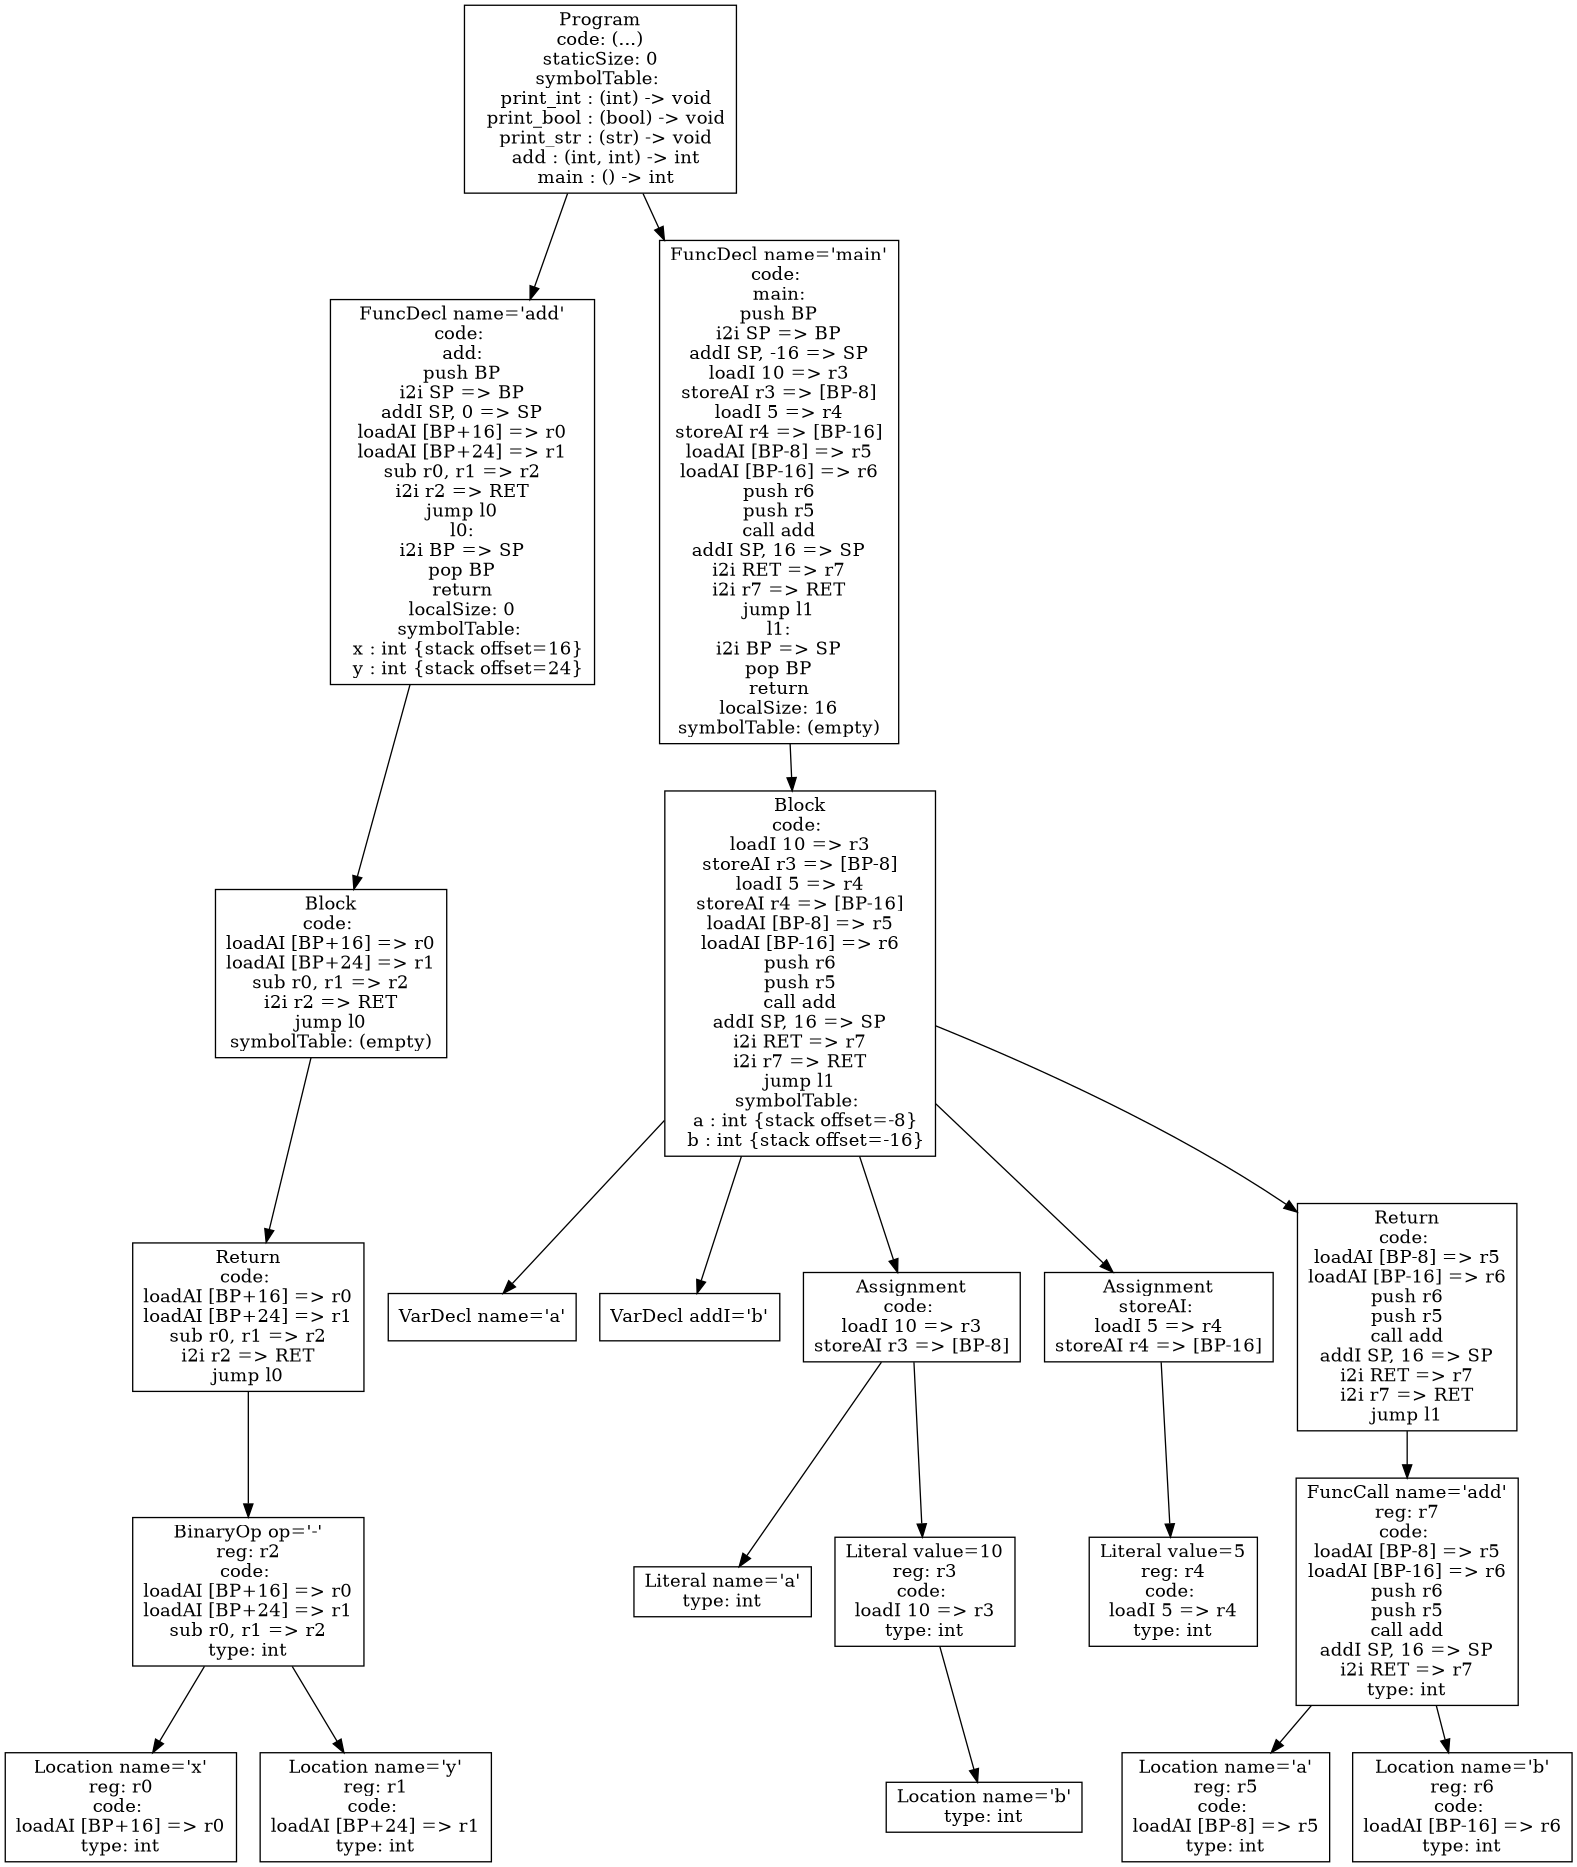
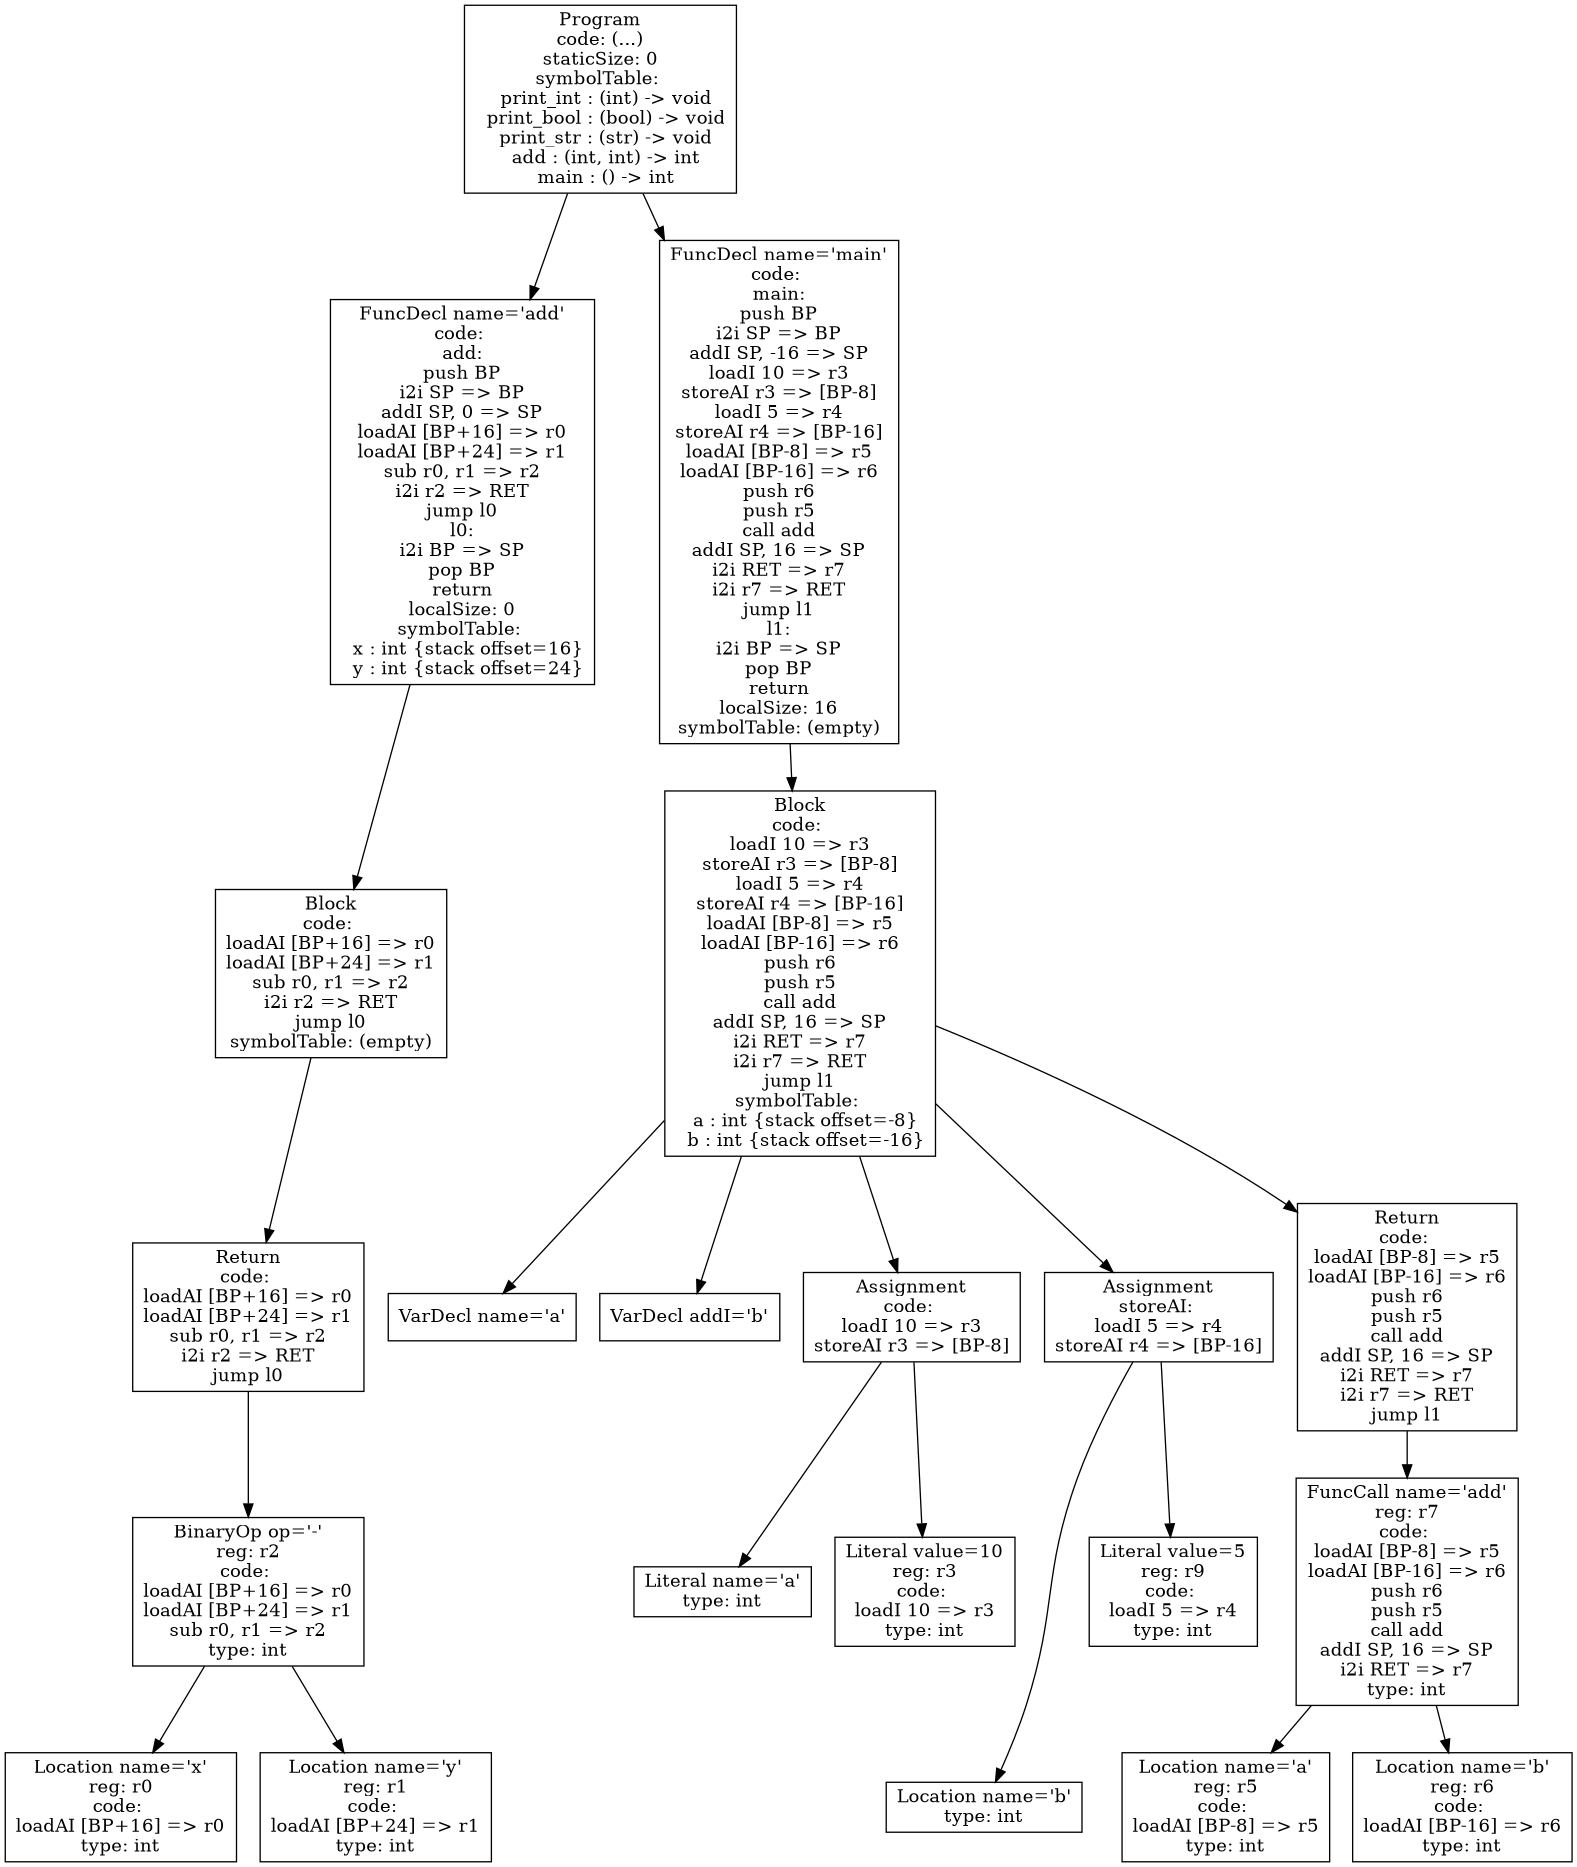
(1173, 1592) -> (1173, 1592)
(957, 1708) -> (1055, 1562)
